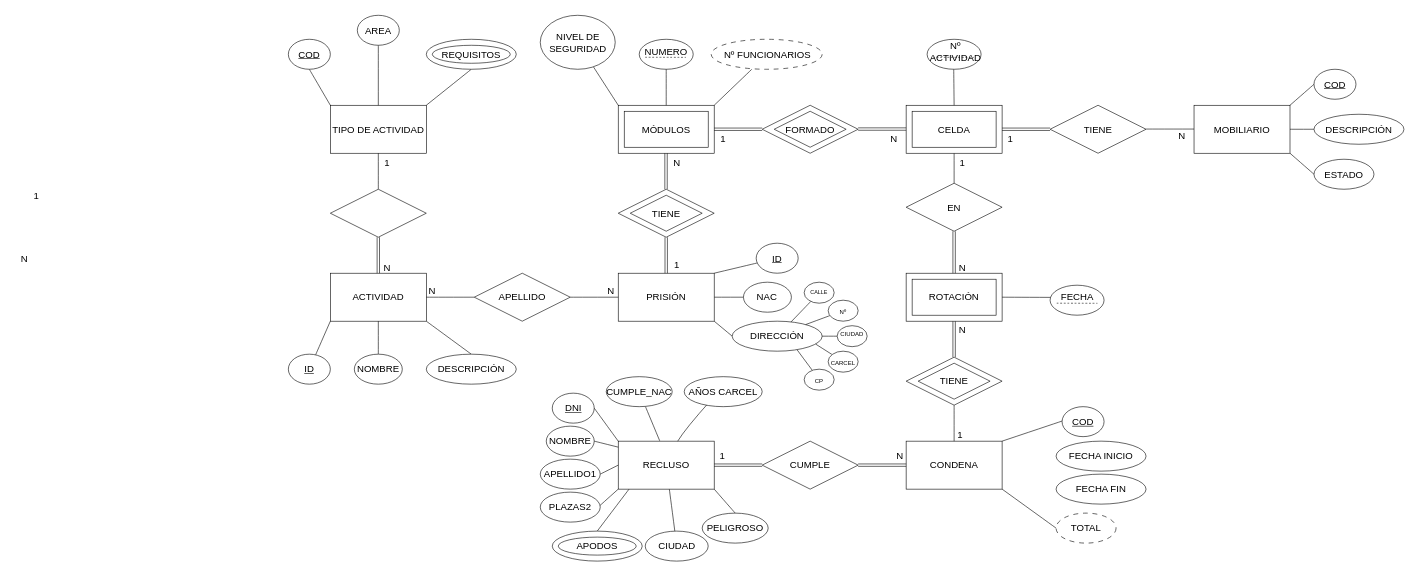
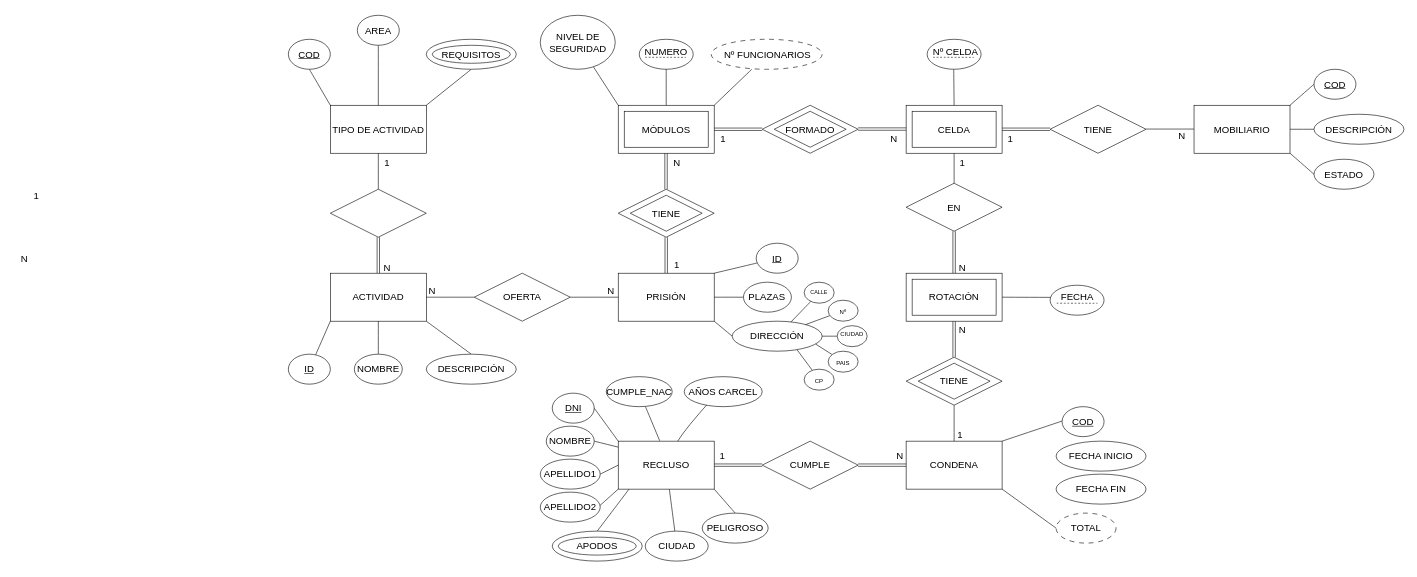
(956, 51) -> (956, 51)
(522, 297) -> (522, 297)
(767, 297) -> (767, 297)
(843, 362) -> (843, 362)
(570, 507) -> (570, 507)
